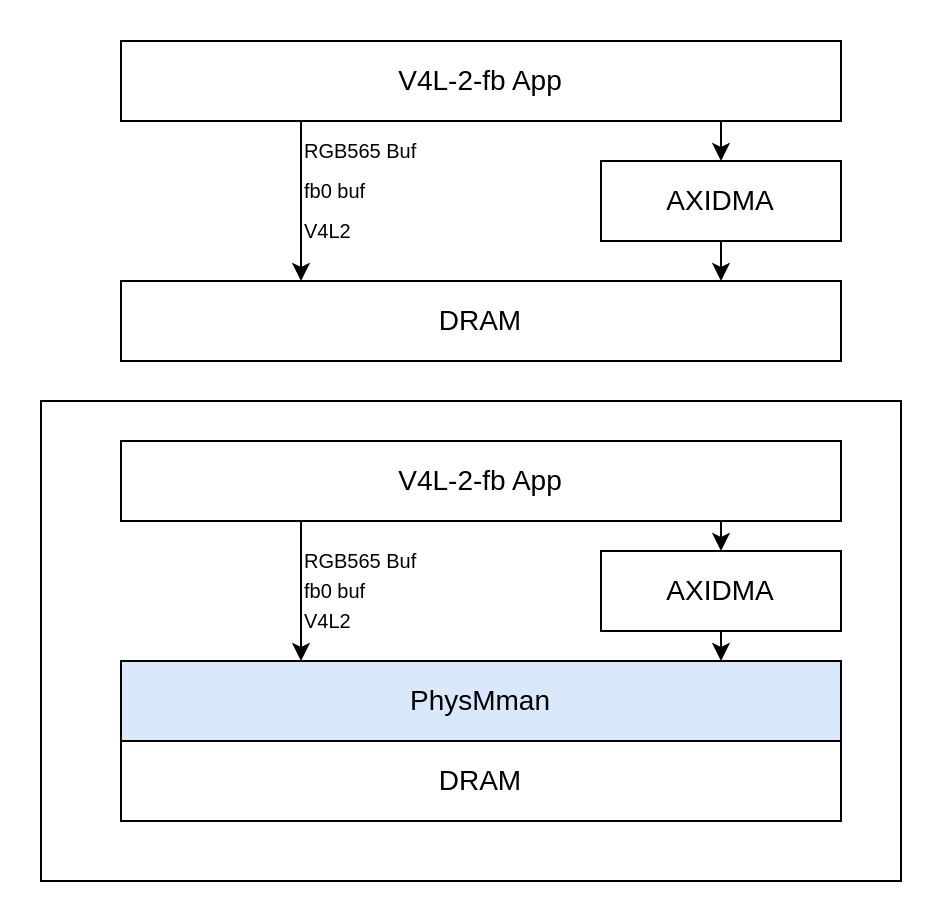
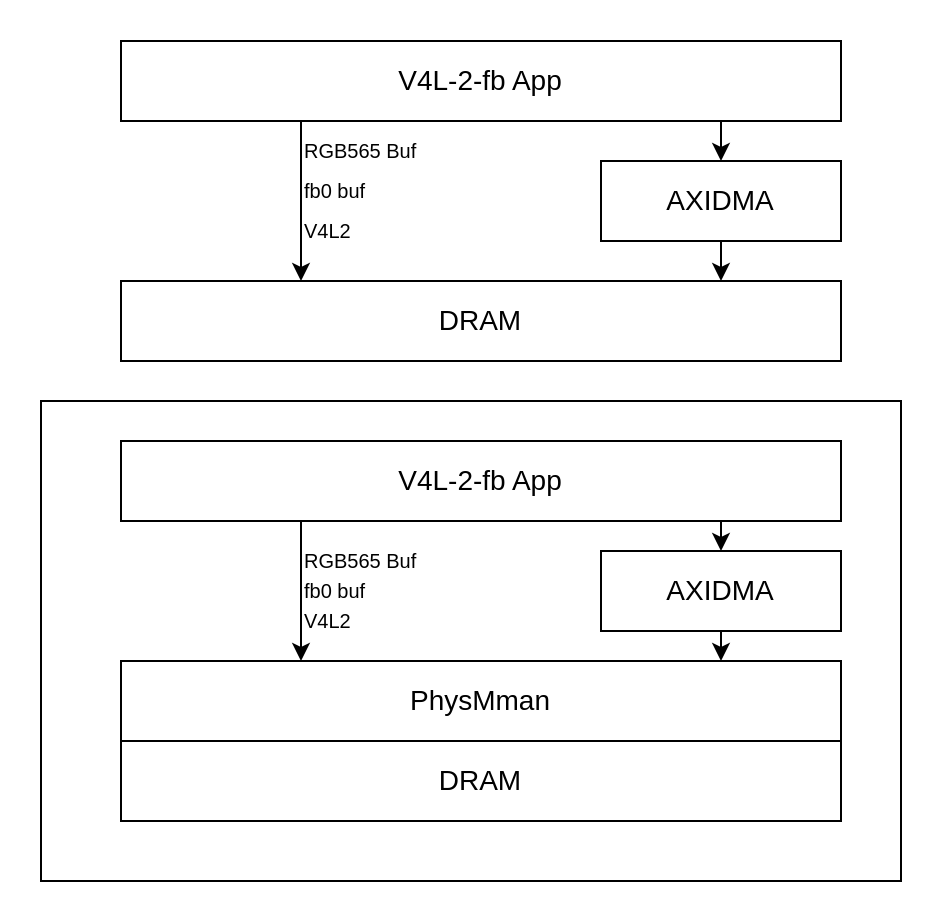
(481, 701) -> (481, 701)
